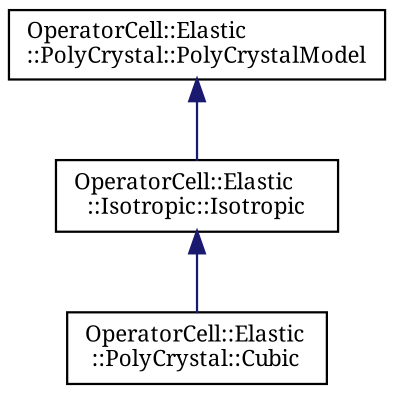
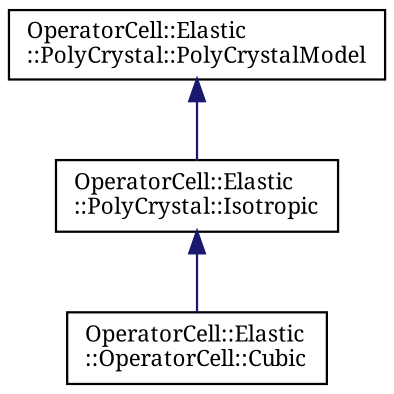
(197, 196) -> (197, 196)
(197, 348) -> (197, 348)
